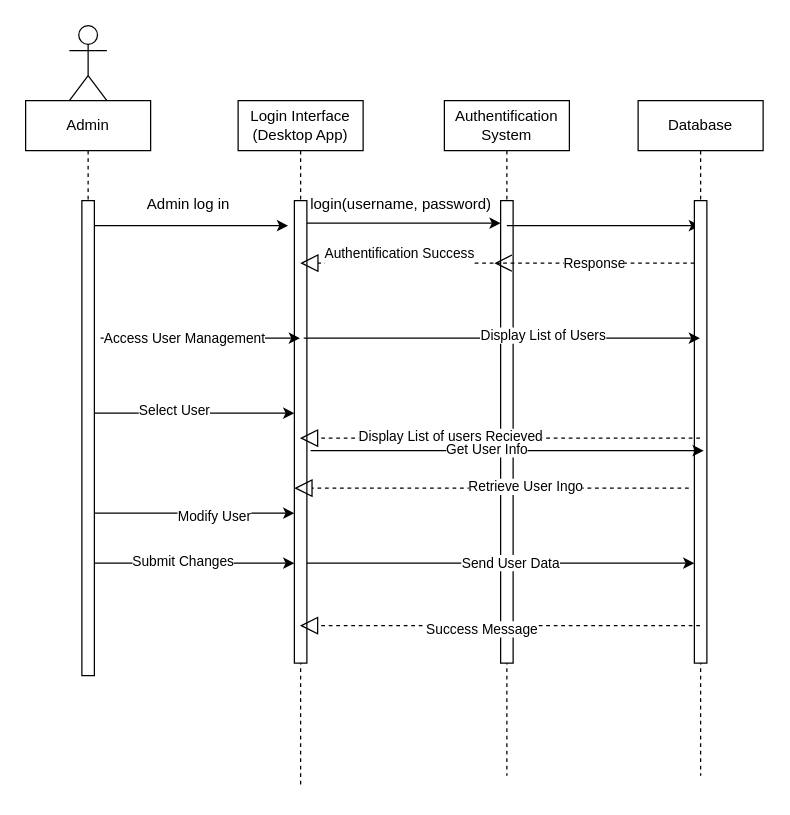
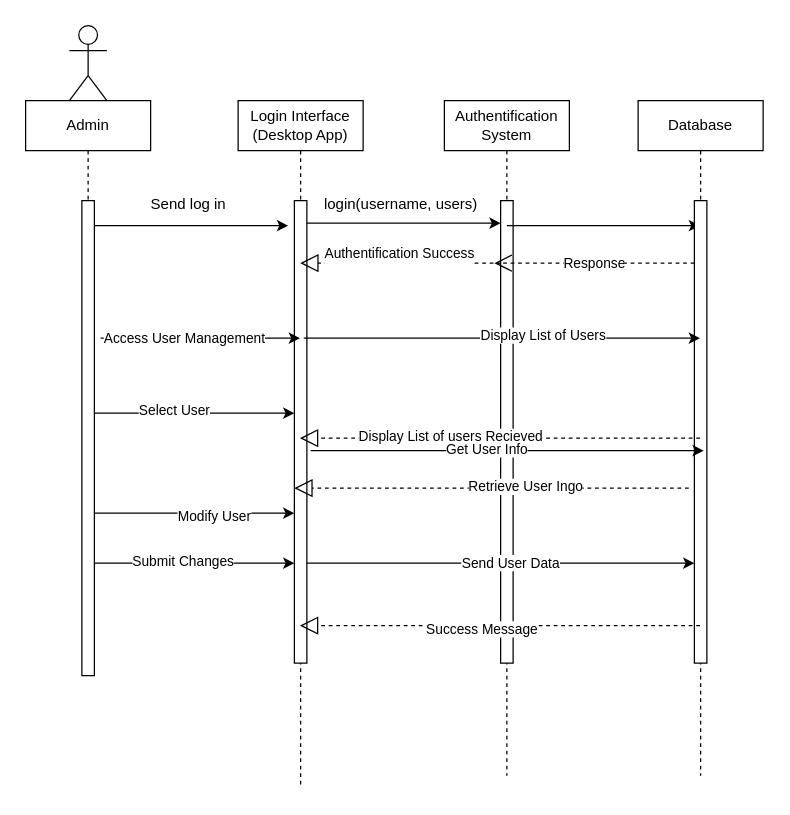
(189, 204) -> (189, 204)
(401, 213) -> (401, 213)
